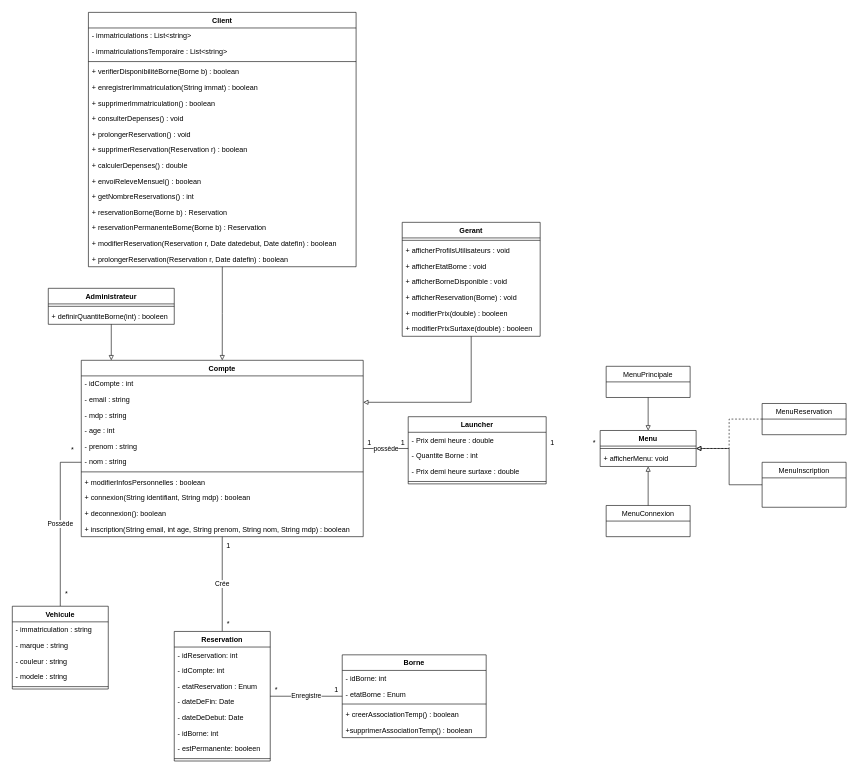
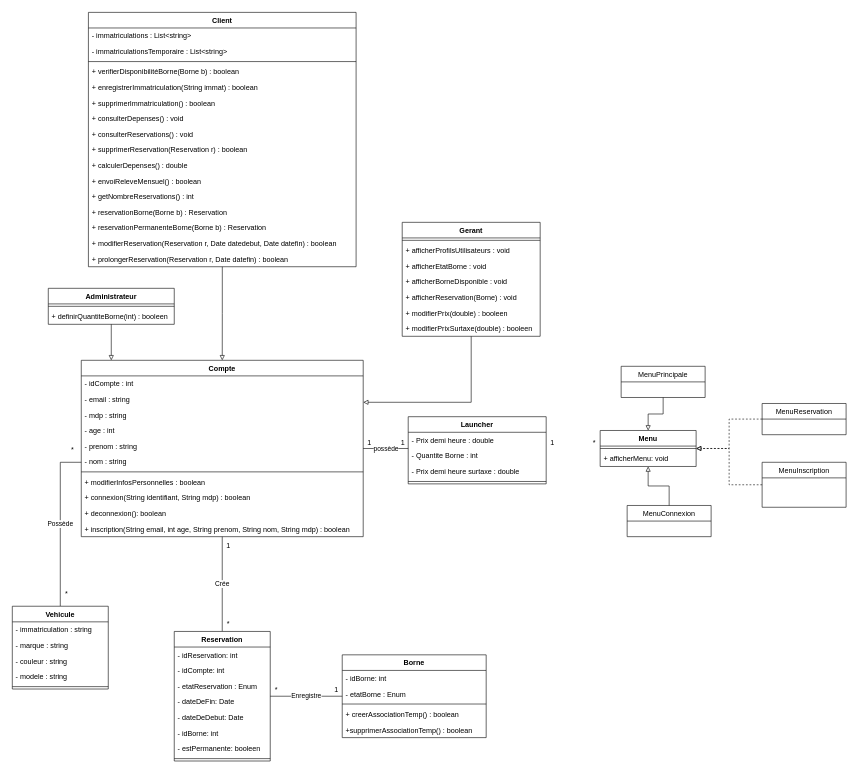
(148, 134) -> (150, 134)
(648, 382) -> (663, 382)
(729, 484) -> (729, 484)
(648, 521) -> (669, 521)
